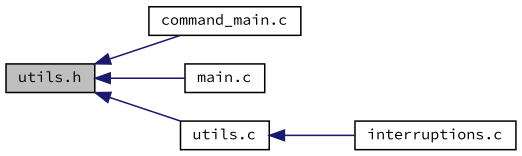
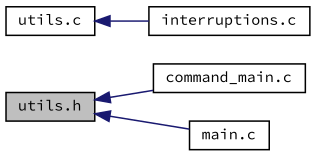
(145, 109) -> none
